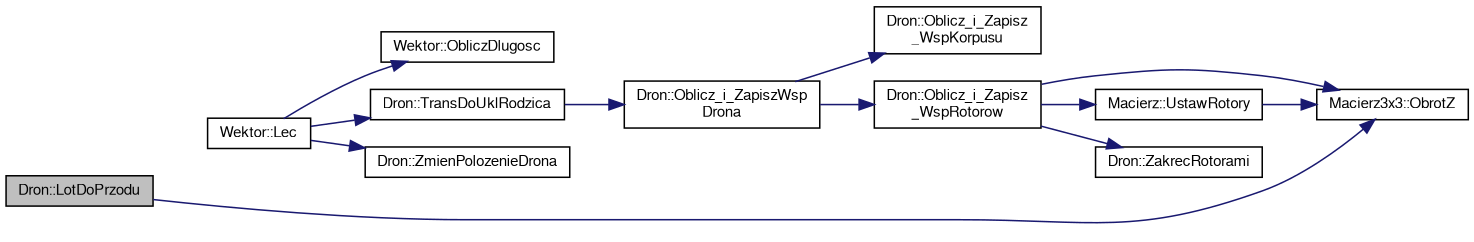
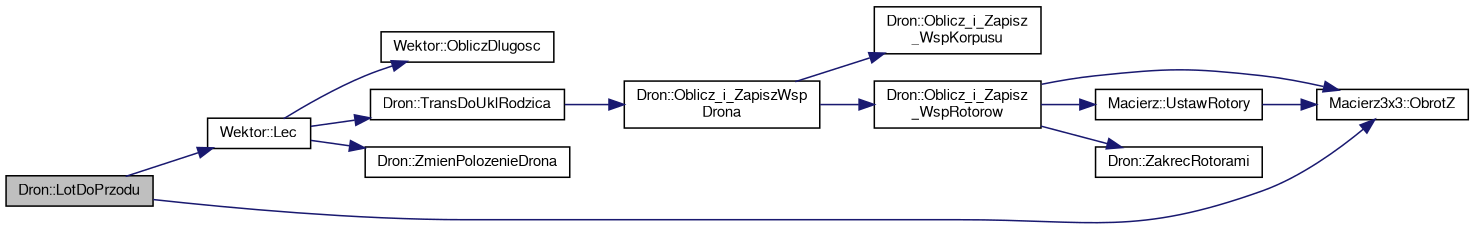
none -> (162, 165)
